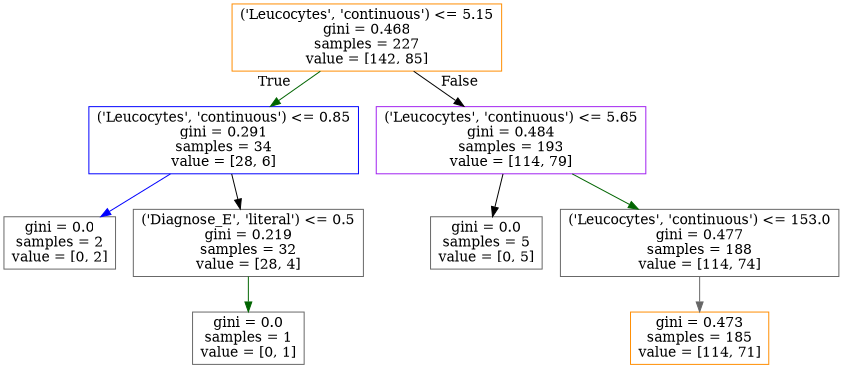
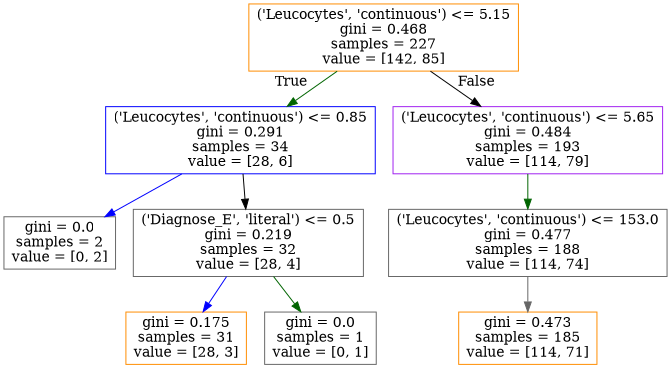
(486, 243) -> none
none -> (186, 338)
